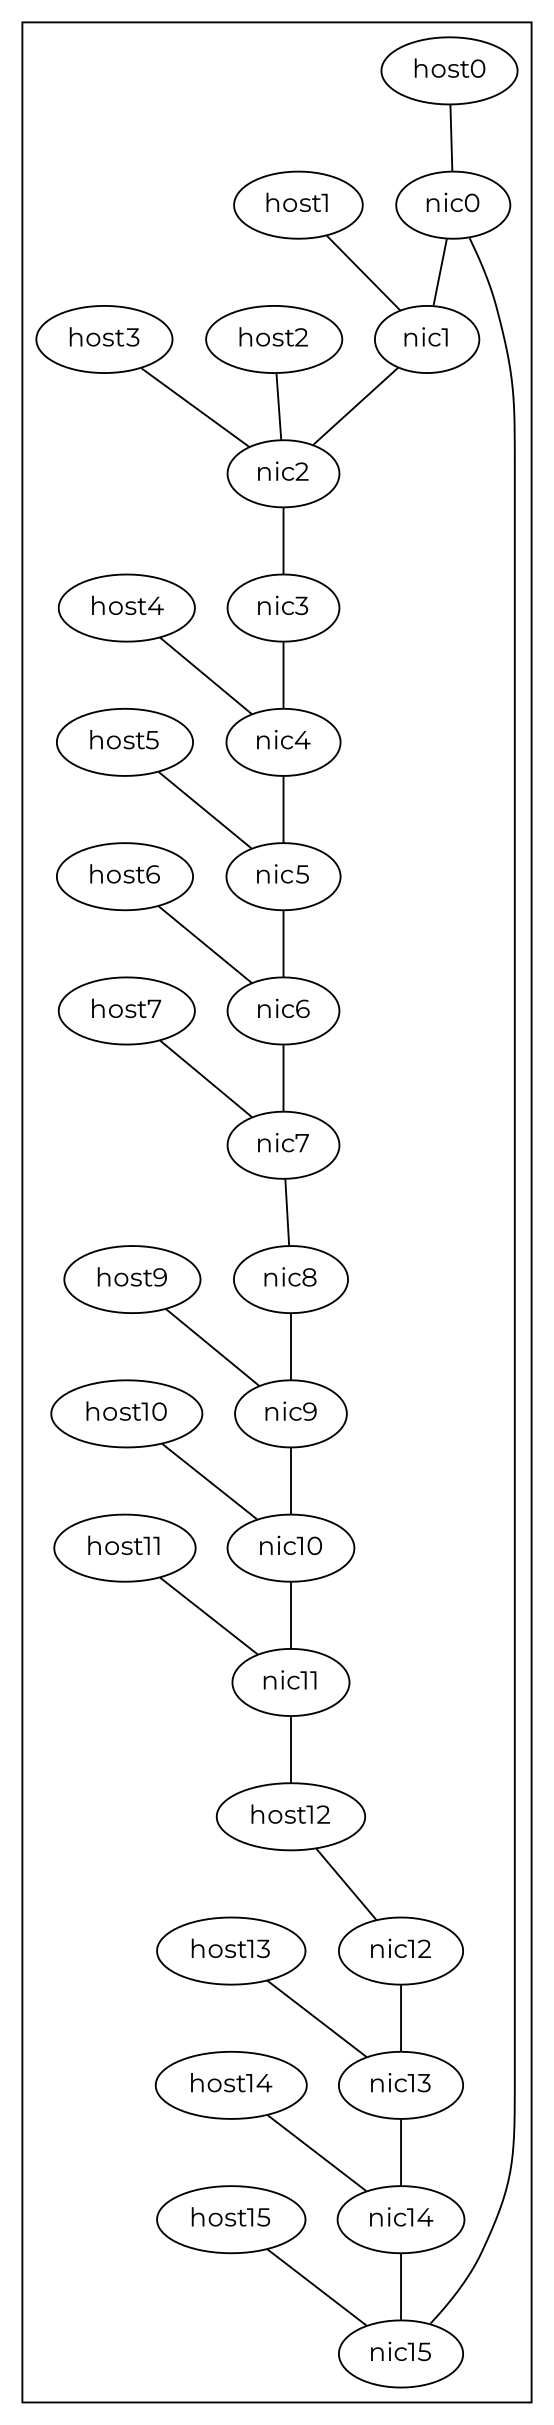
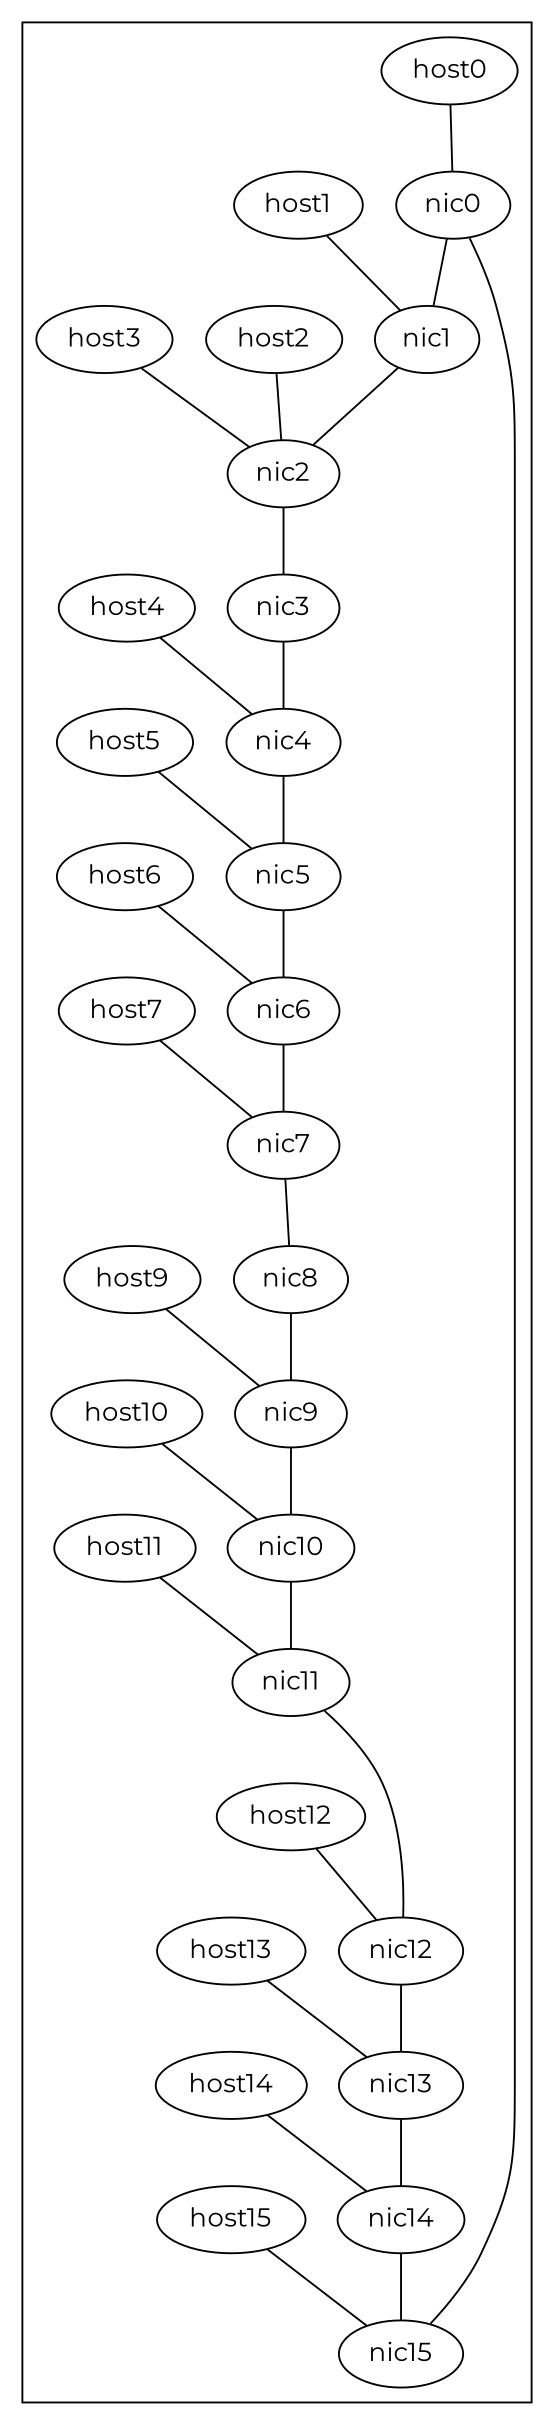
(291, 1750) -> (390, 1803)
